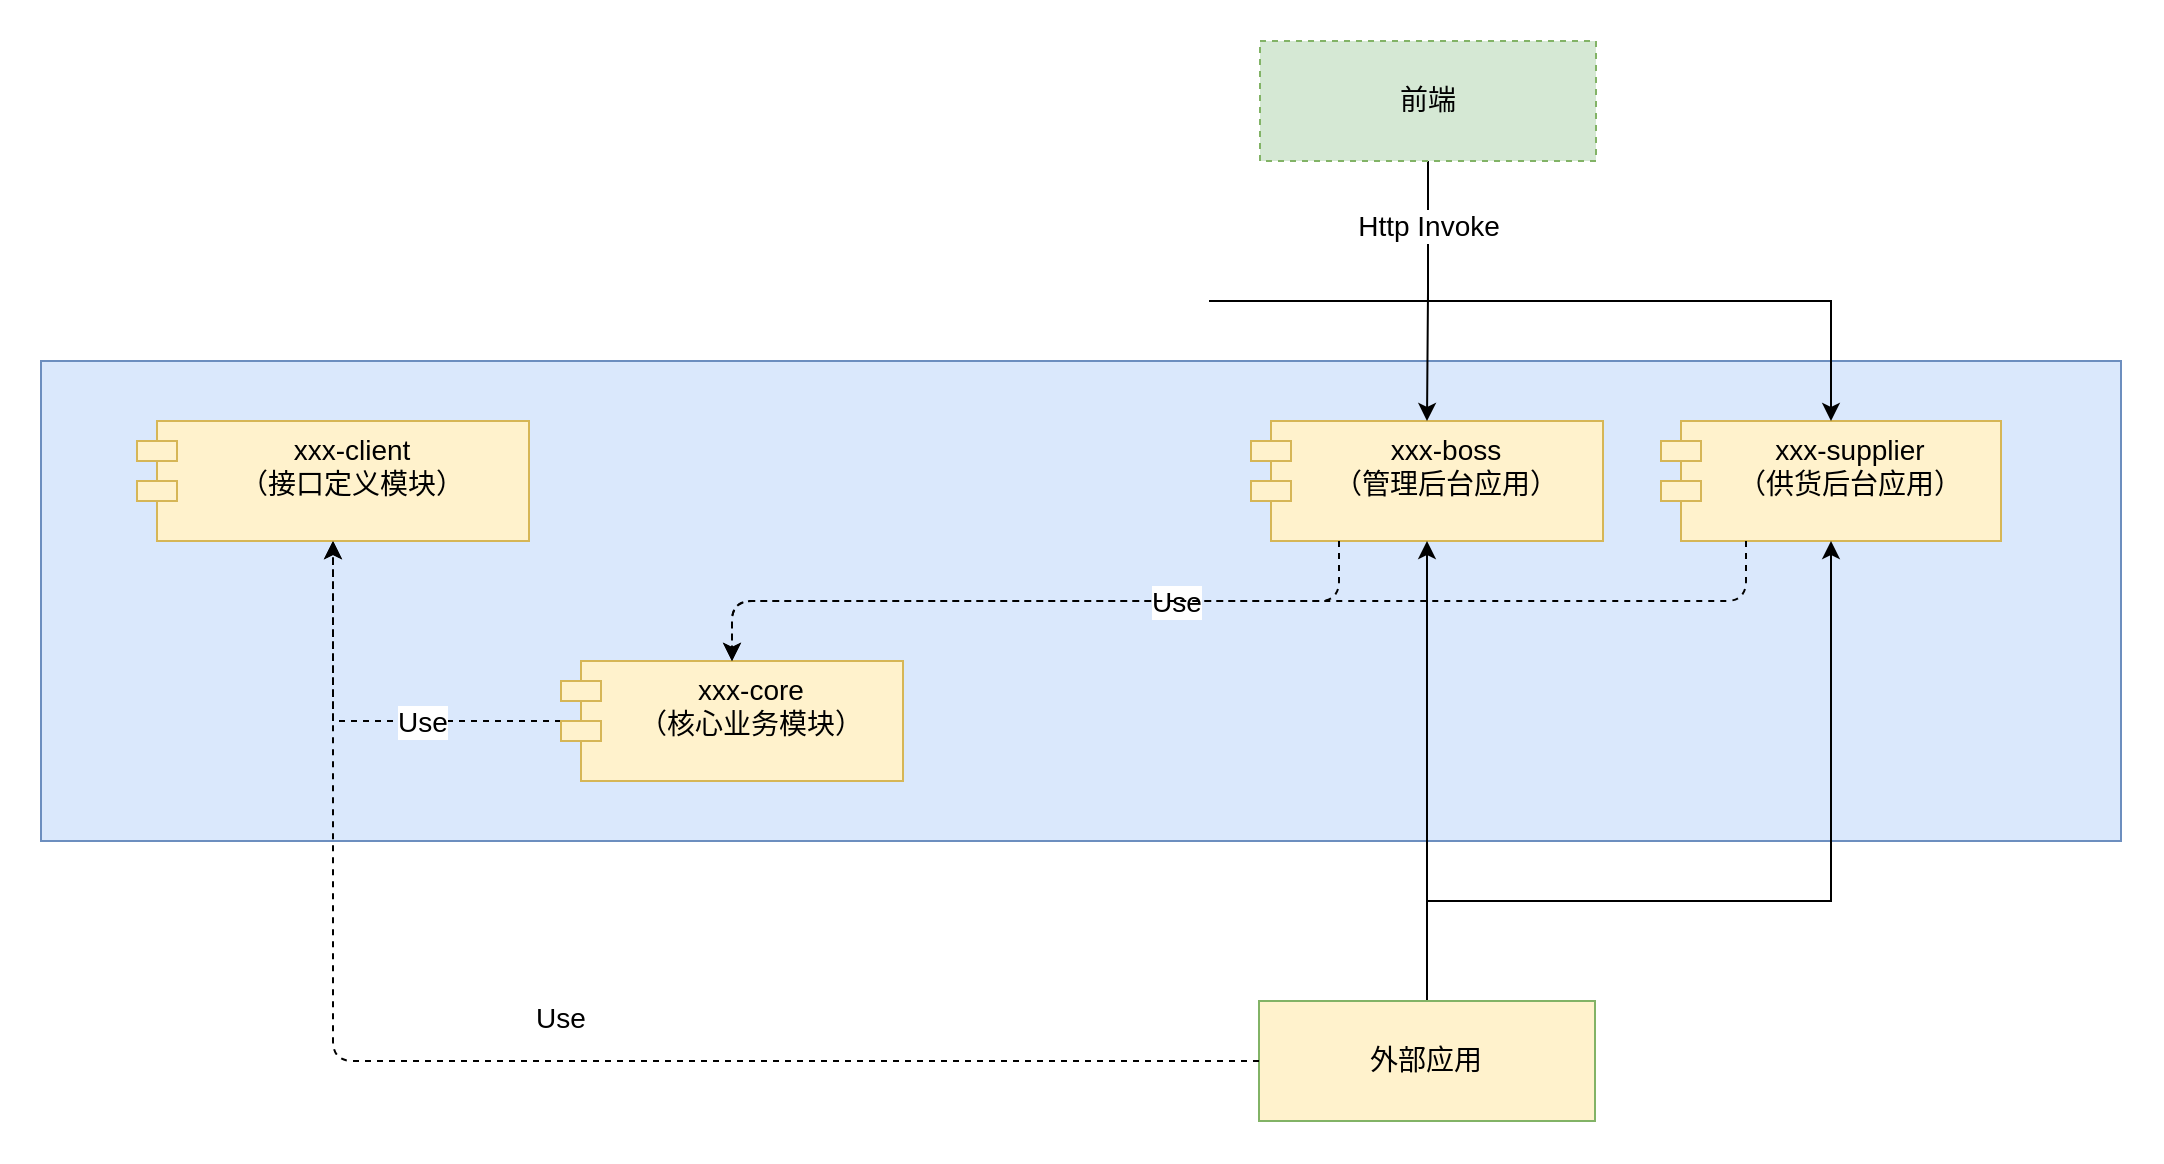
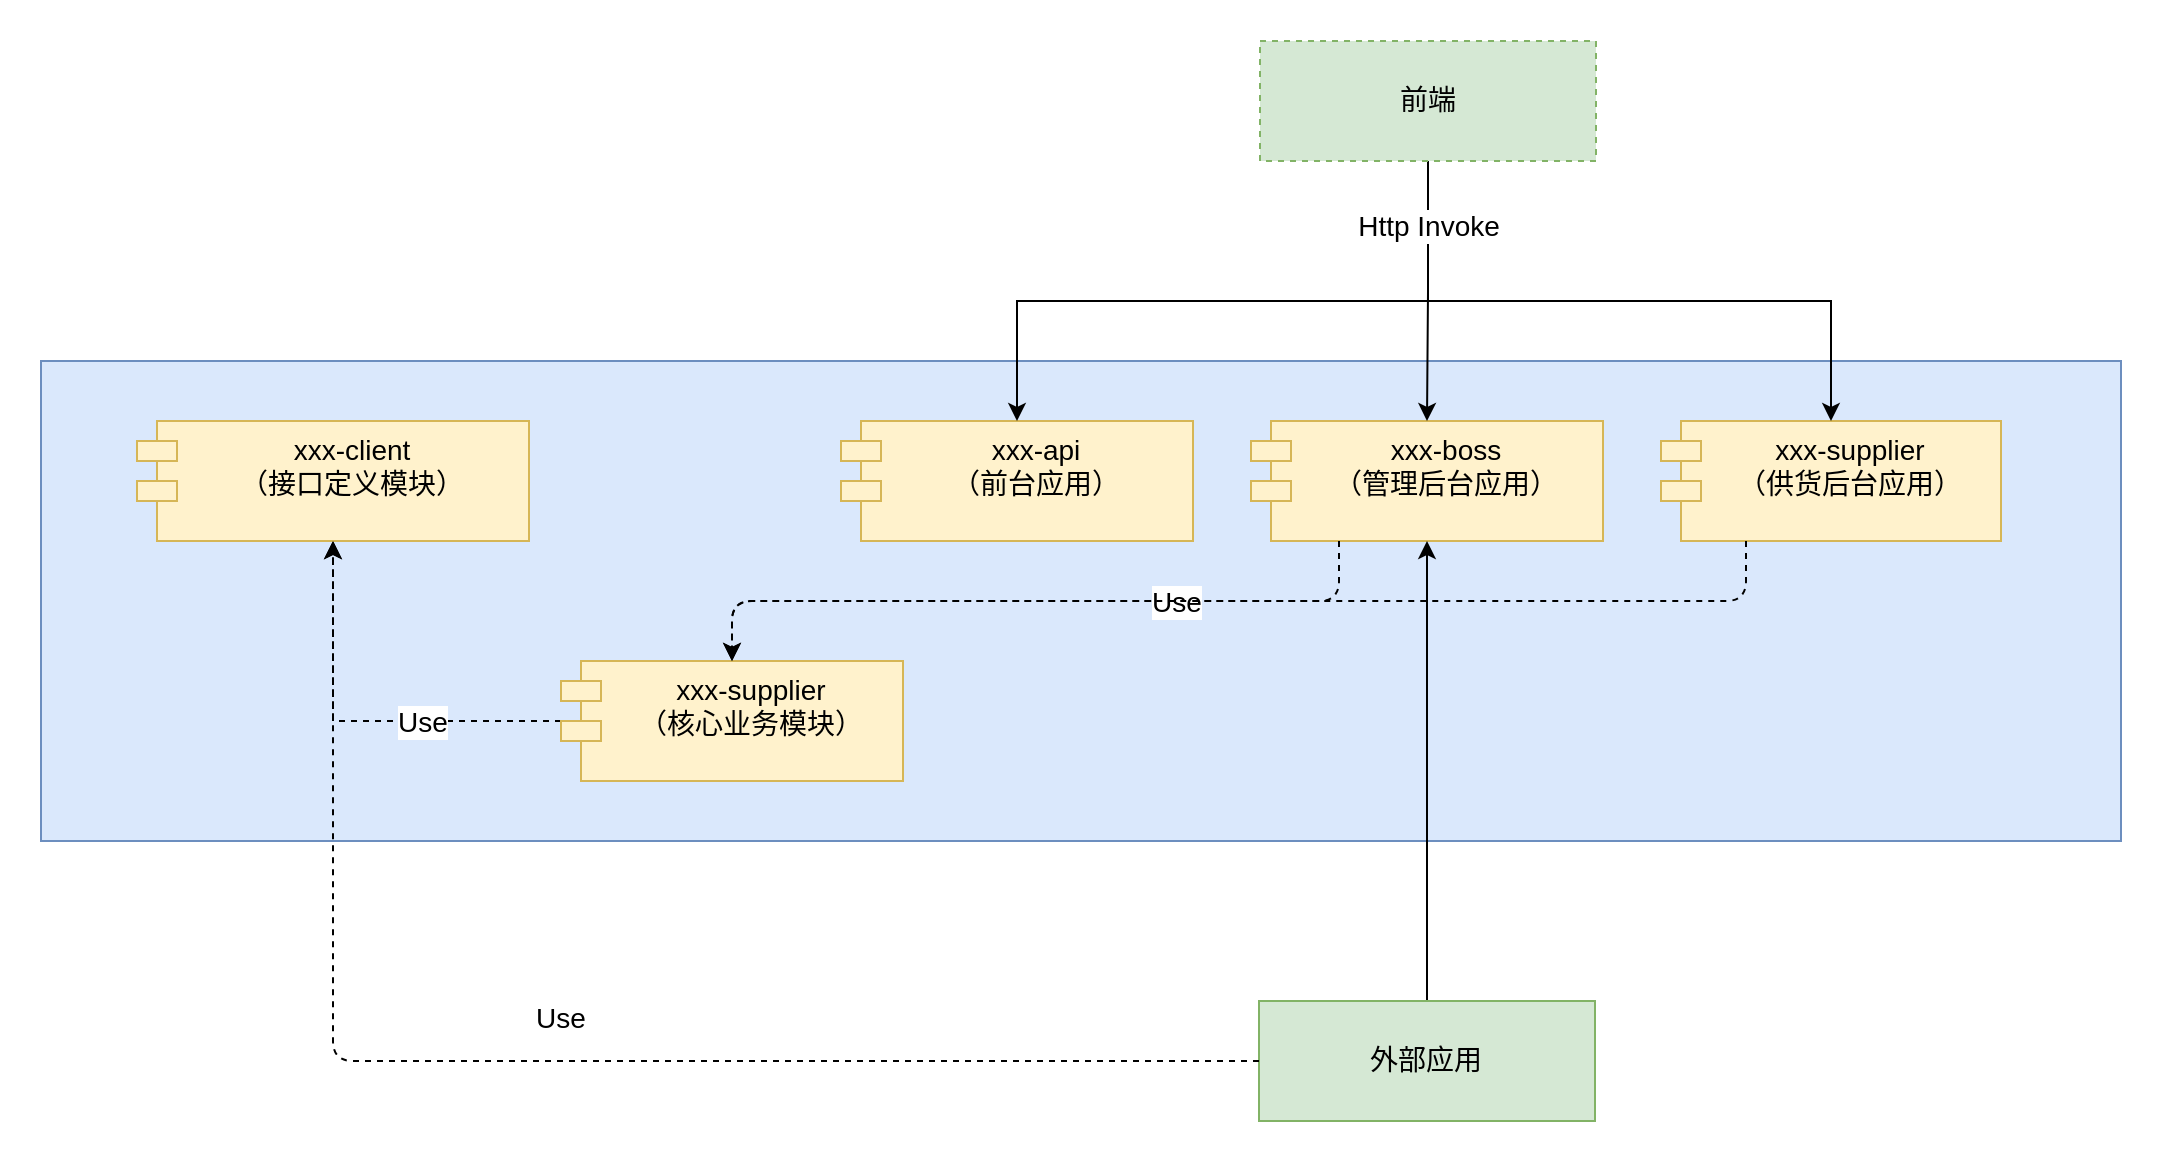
none -> (1059, 301)
none -> (1017, 481)
(751, 691) -> (751, 691)
(1804, 901) -> none
(1427, 1061) -> (1427, 1061)
